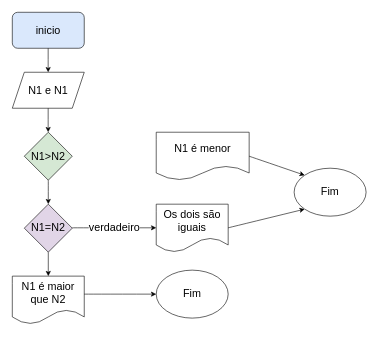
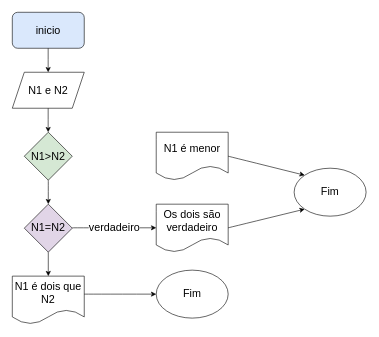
(48, 90) -> (48, 90)
(203, 156) -> (192, 156)
(192, 221) -> (192, 221)
(48, 293) -> (48, 293)
